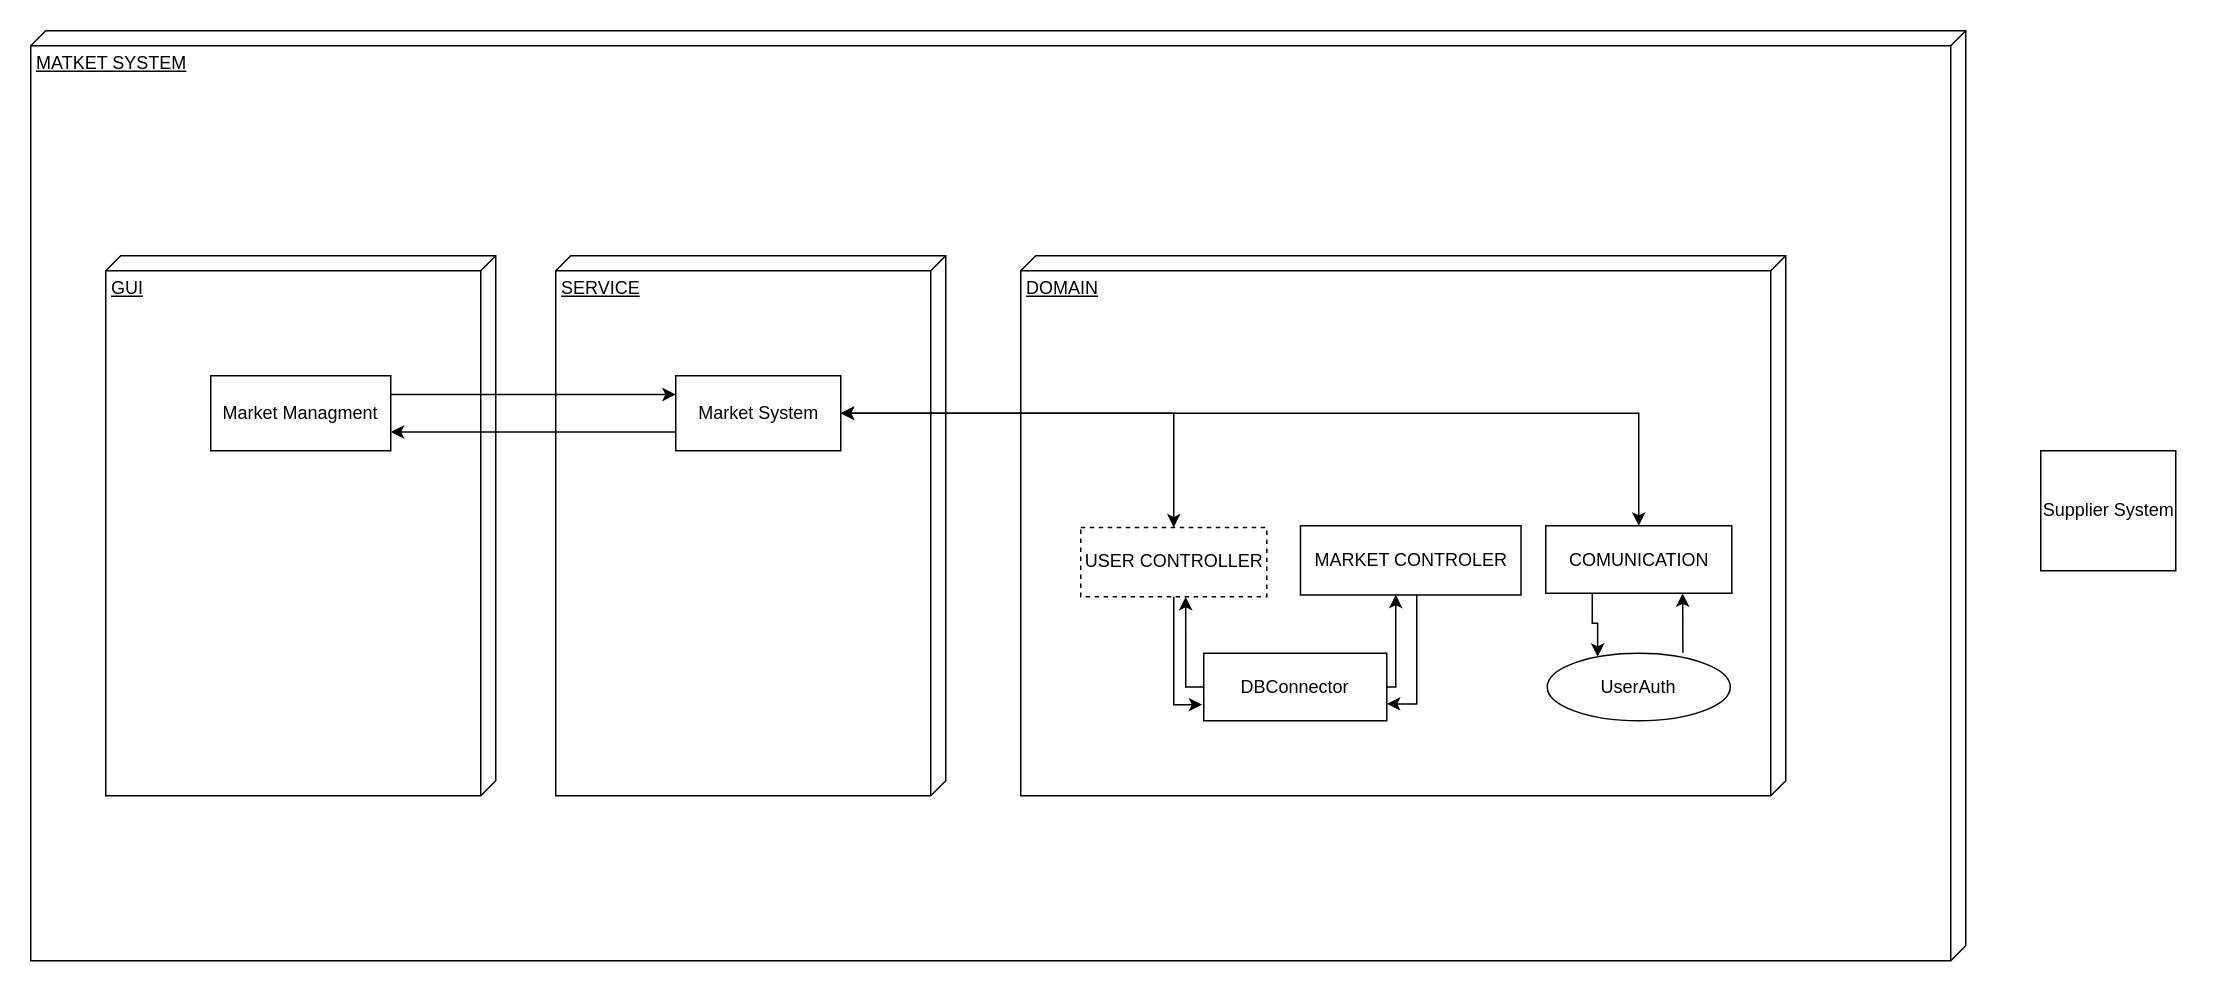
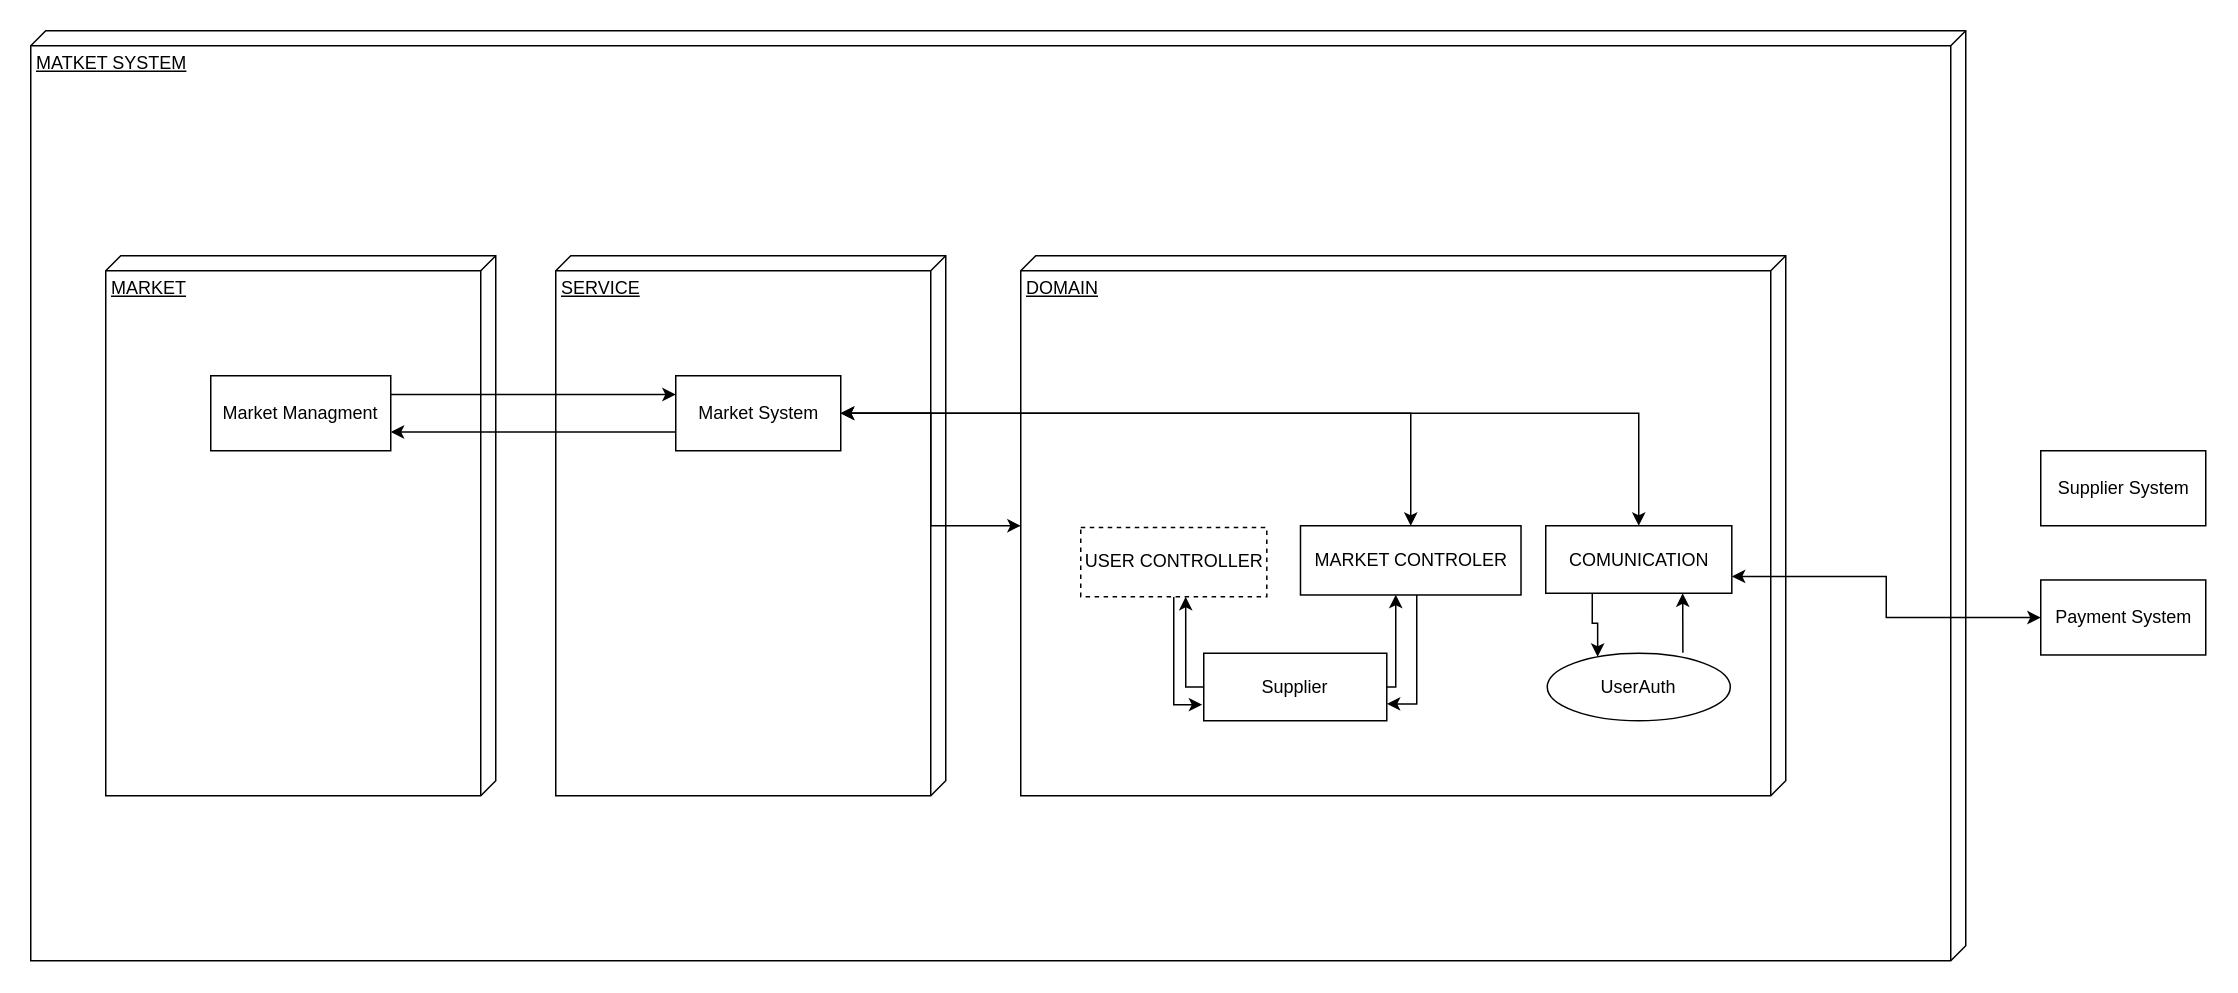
(127, 289) -> (142, 289)
none -> (1411, 466)
(1174, 467) -> (969, 526)
(2108, 511) -> (2123, 488)
none -> (1886, 598)
none -> (2123, 617)
(1295, 688) -> (1295, 688)
